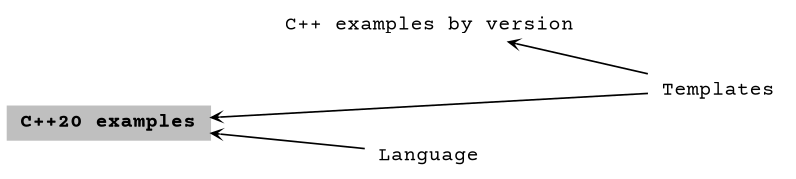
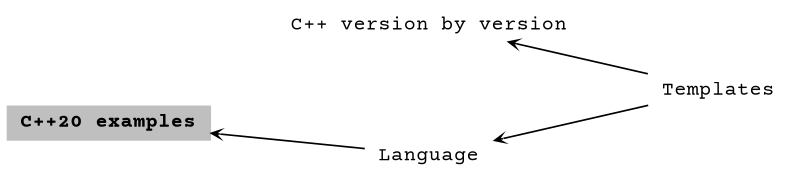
(430, 24) -> (430, 24)
(434, 105) -> (576, 122)
